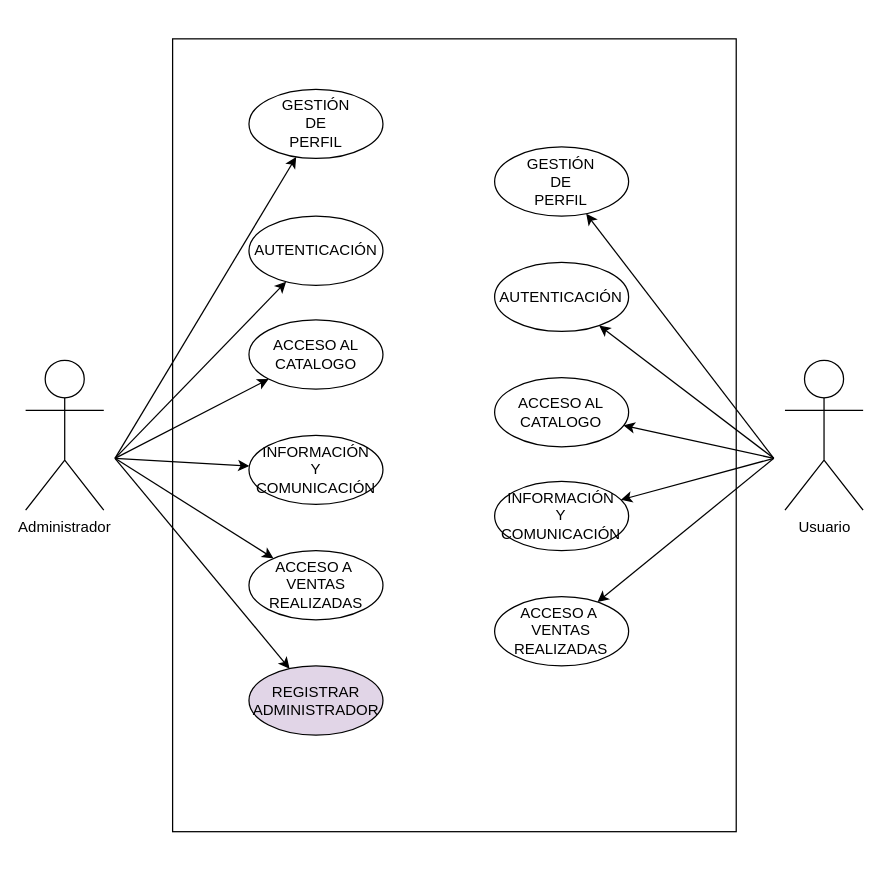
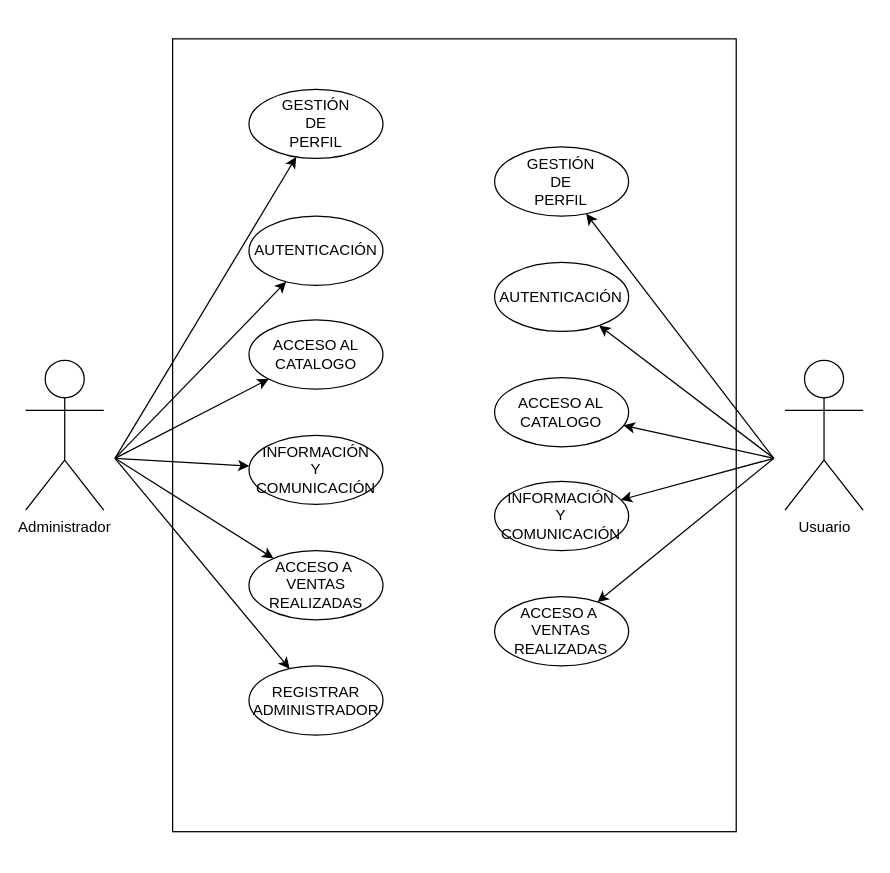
(316, 700) -> (316, 700)
